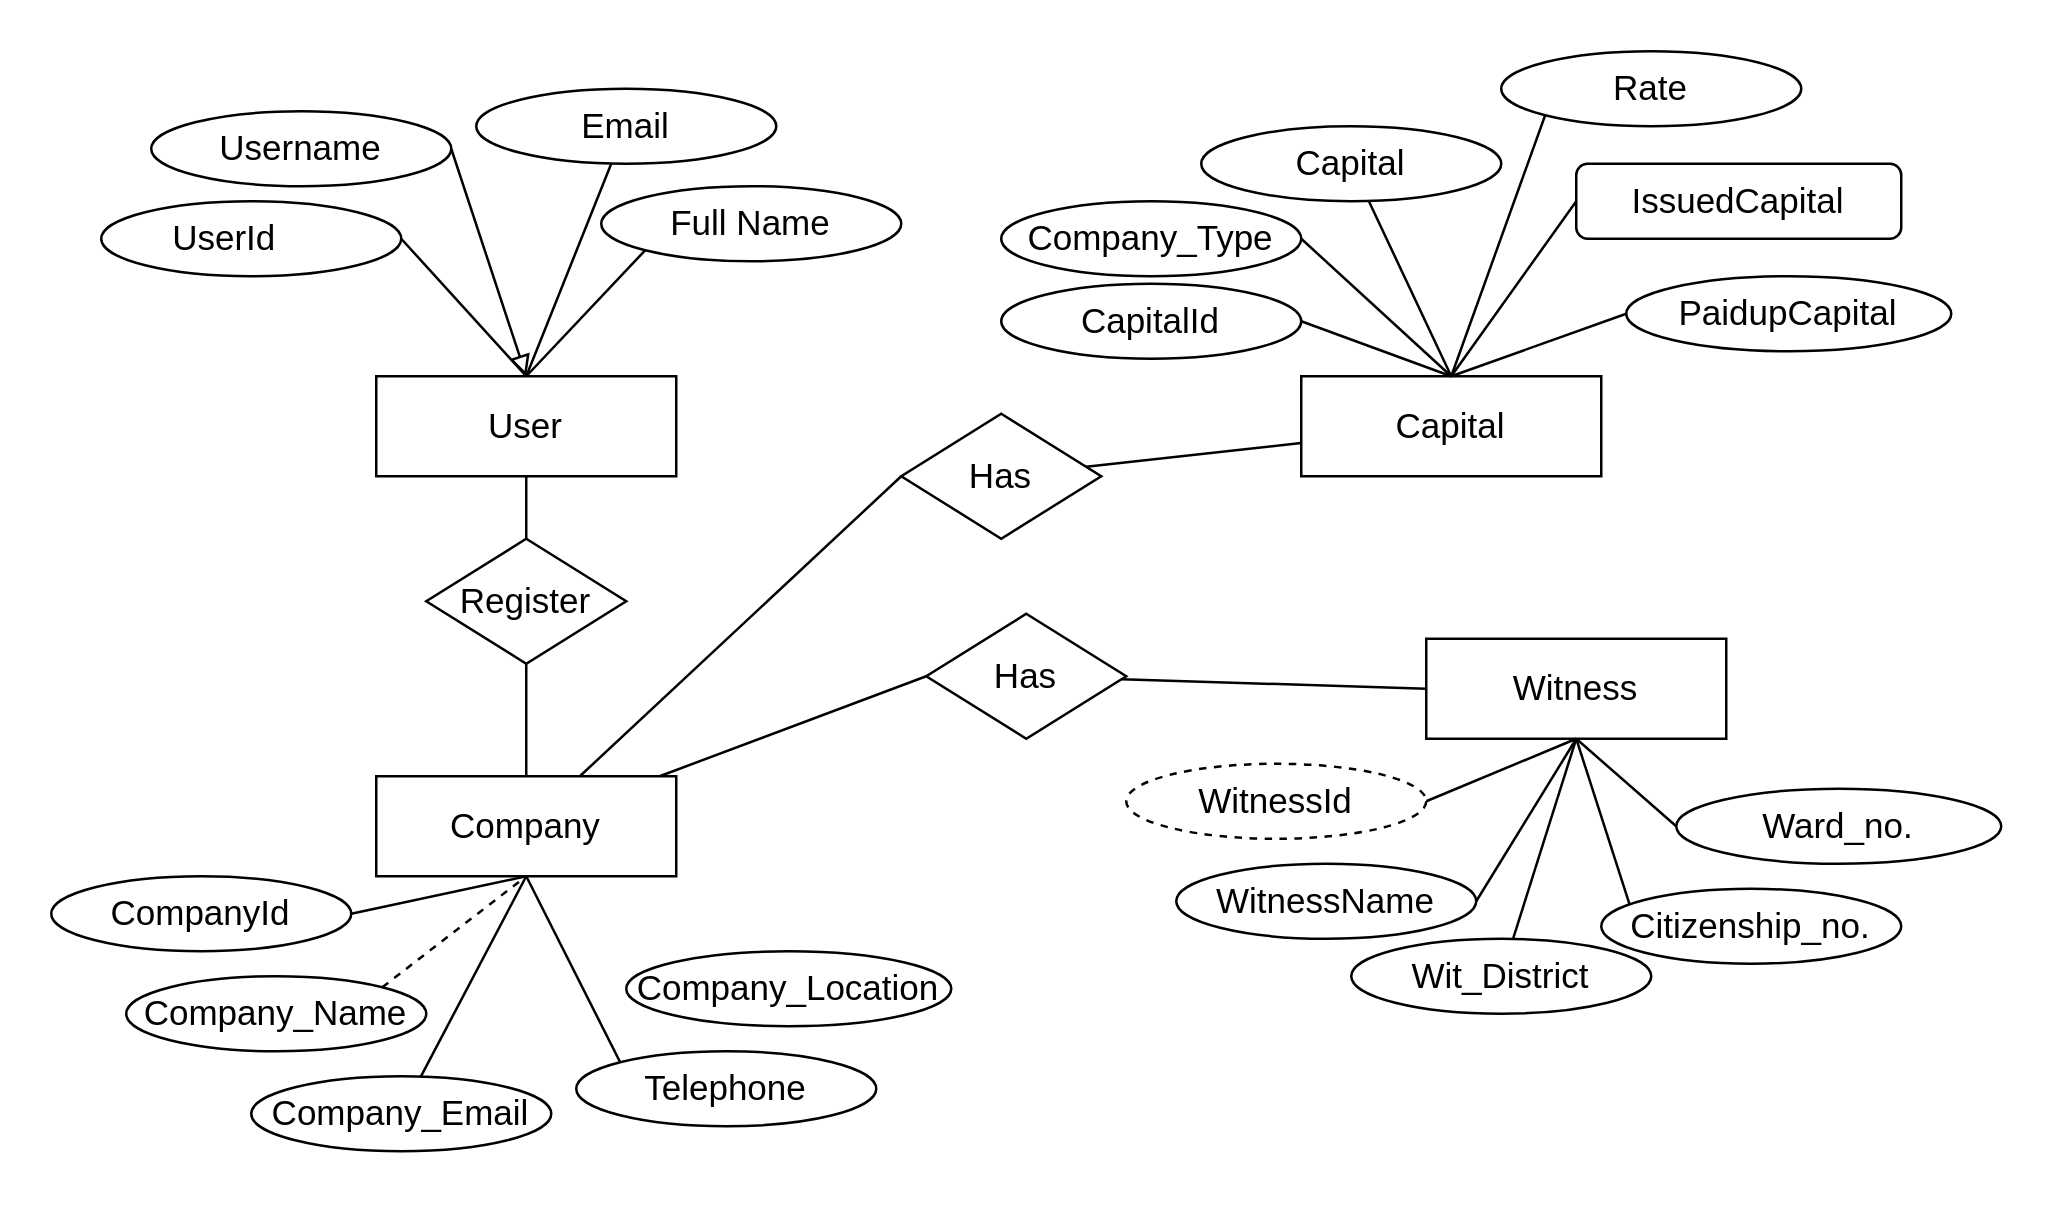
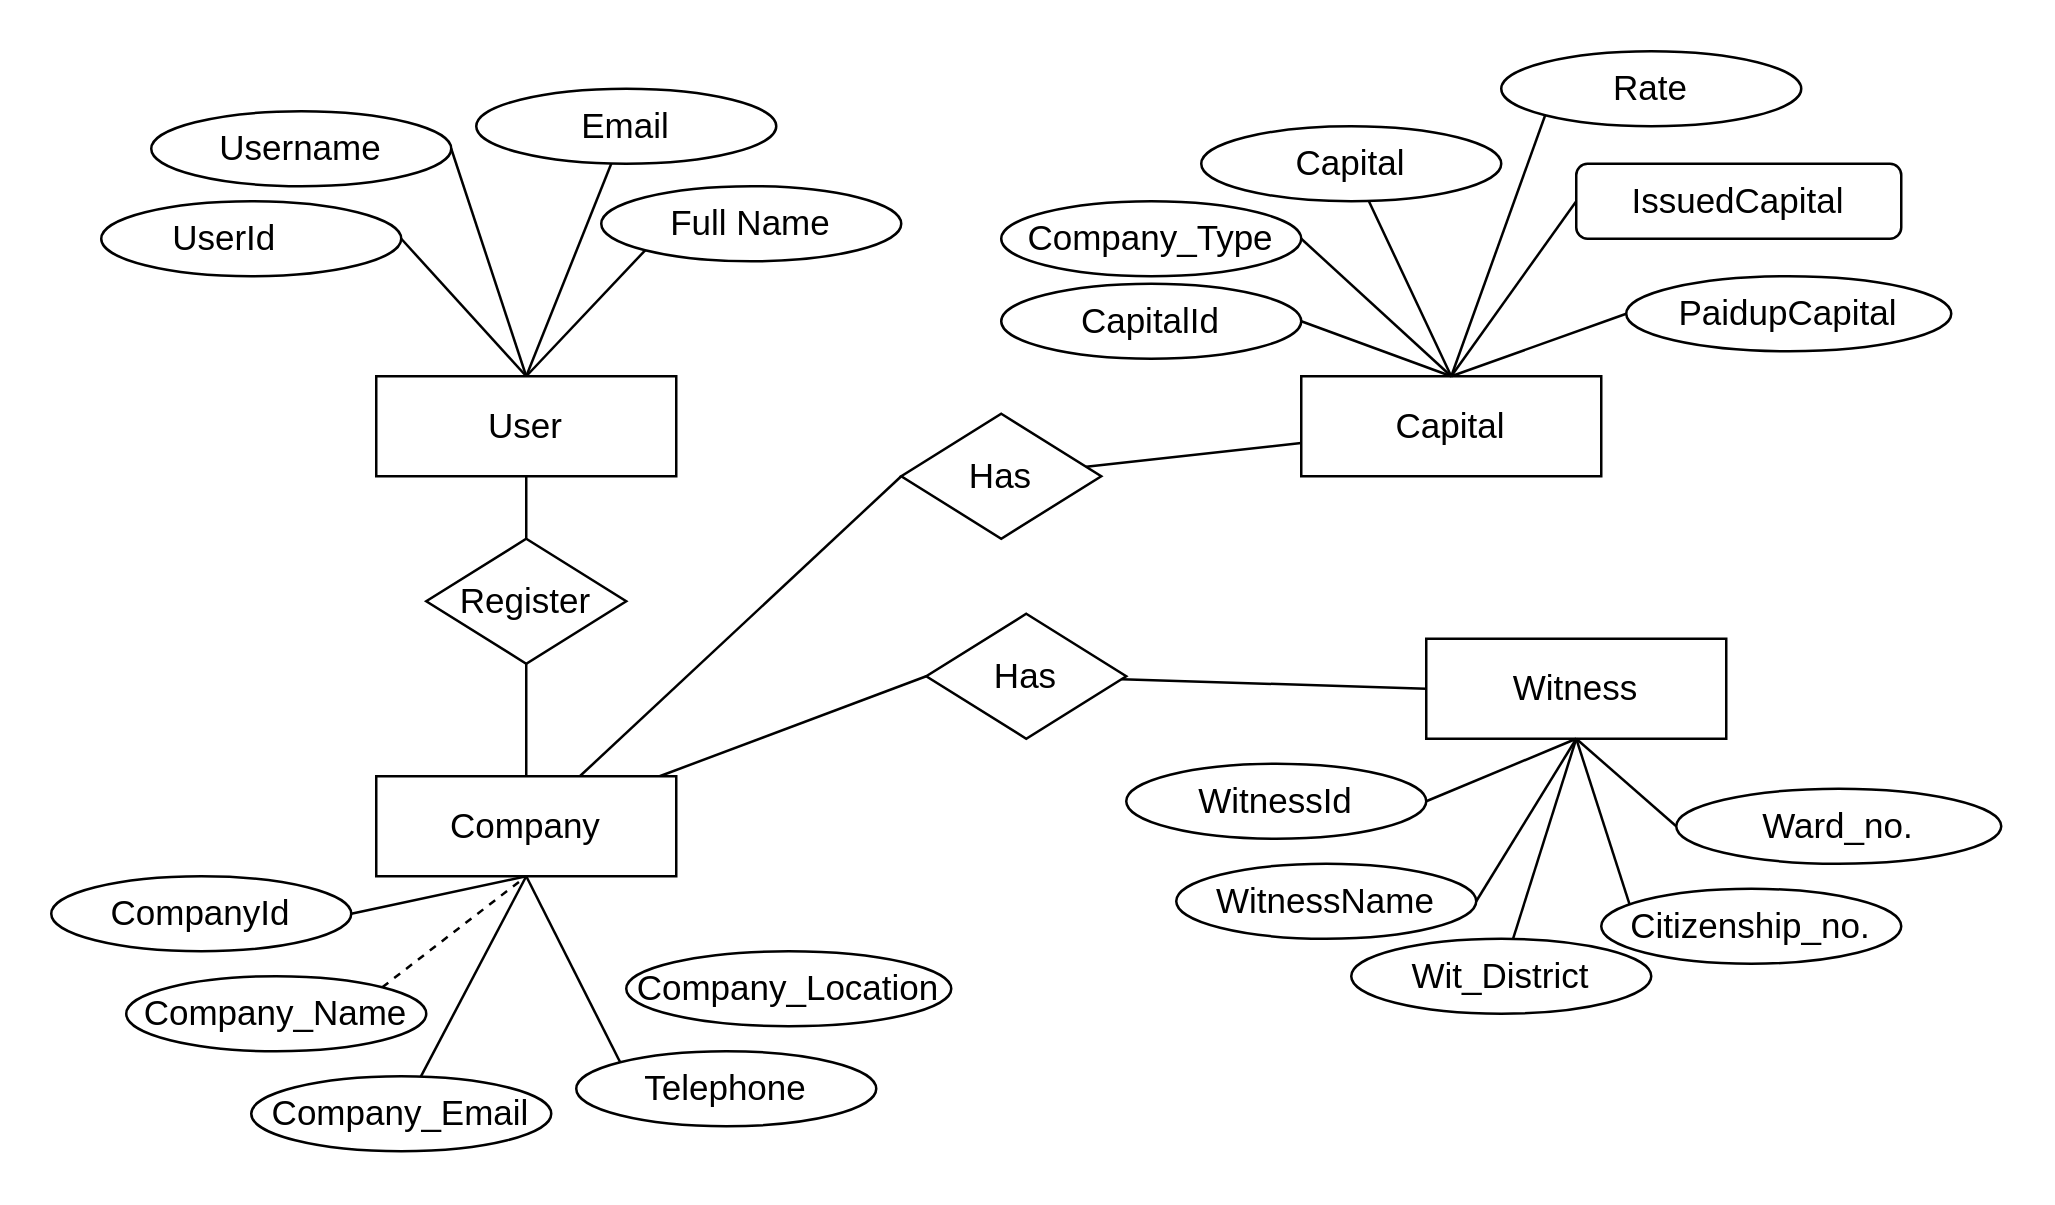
(519, 355) -> (521, 359)
(1276, 801) -> (1276, 801)
